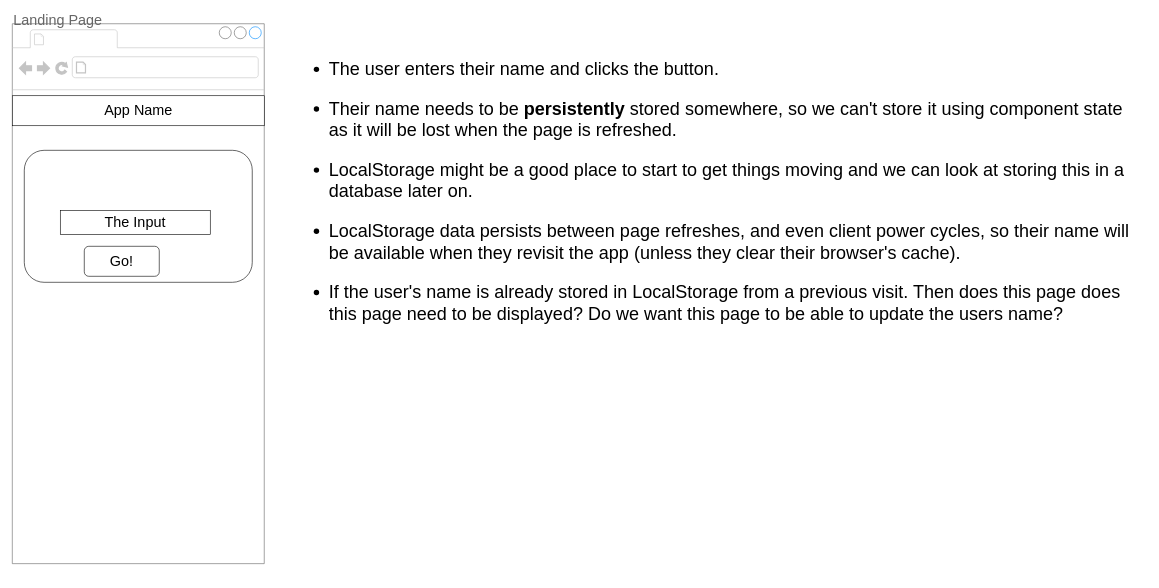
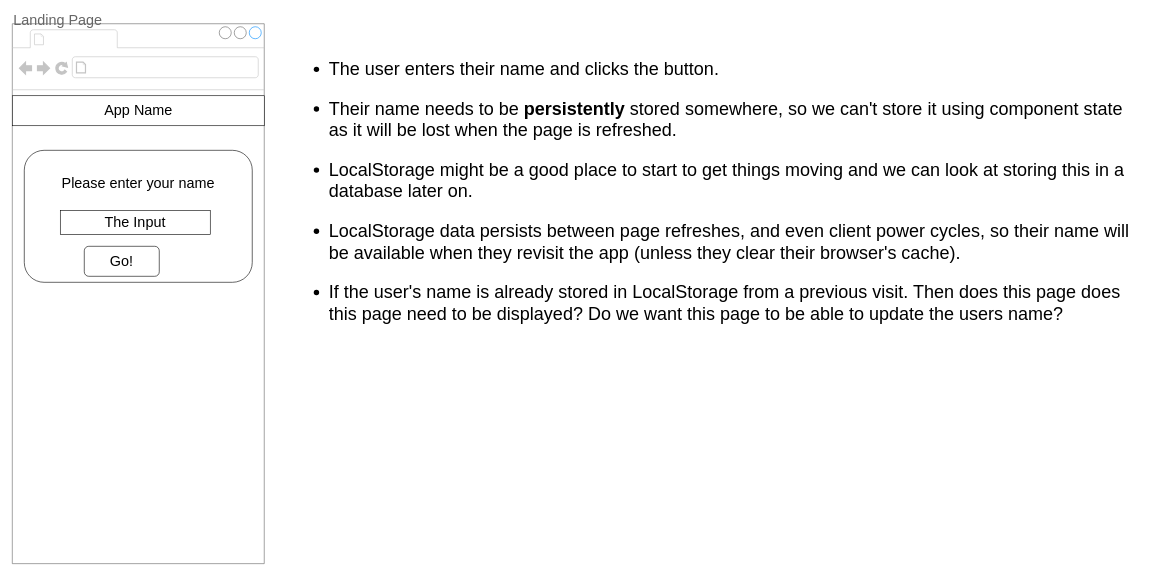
none -> (138, 183)
